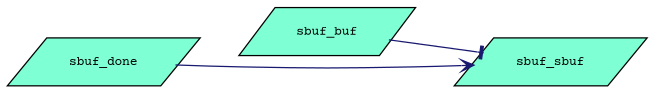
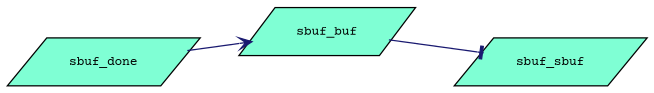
(318, 68) -> (213, 47)
